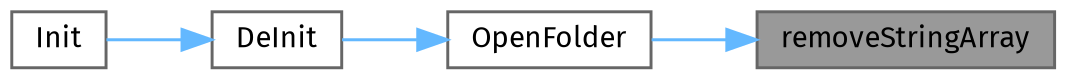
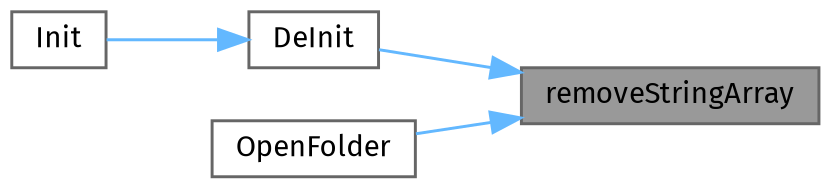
(379, 40) -> (435, 59)
